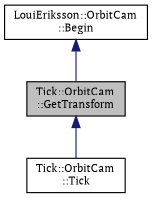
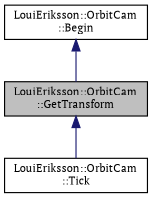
(76, 99) -> (76, 99)
(76, 175) -> (76, 175)
